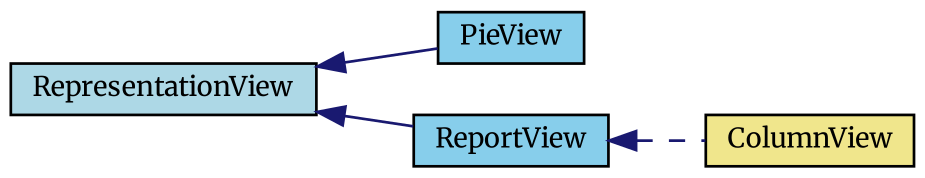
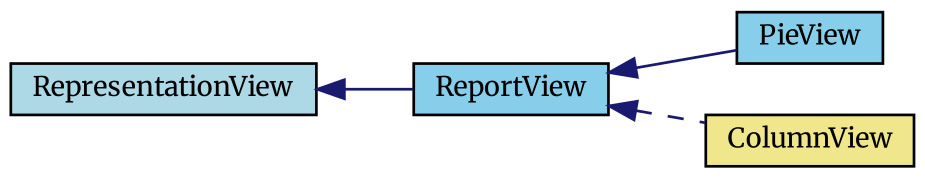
(391, 55) -> (686, 59)
